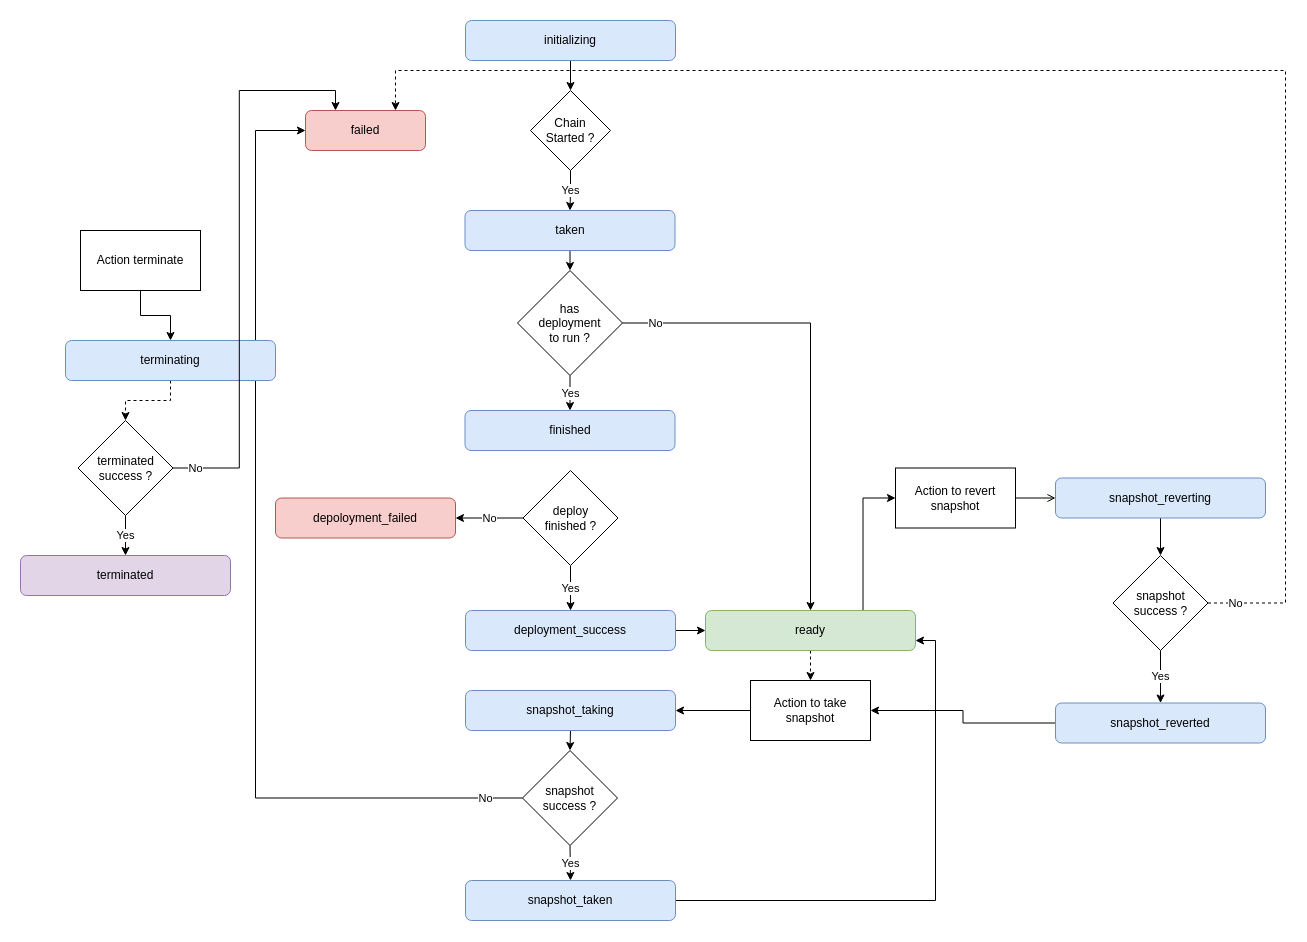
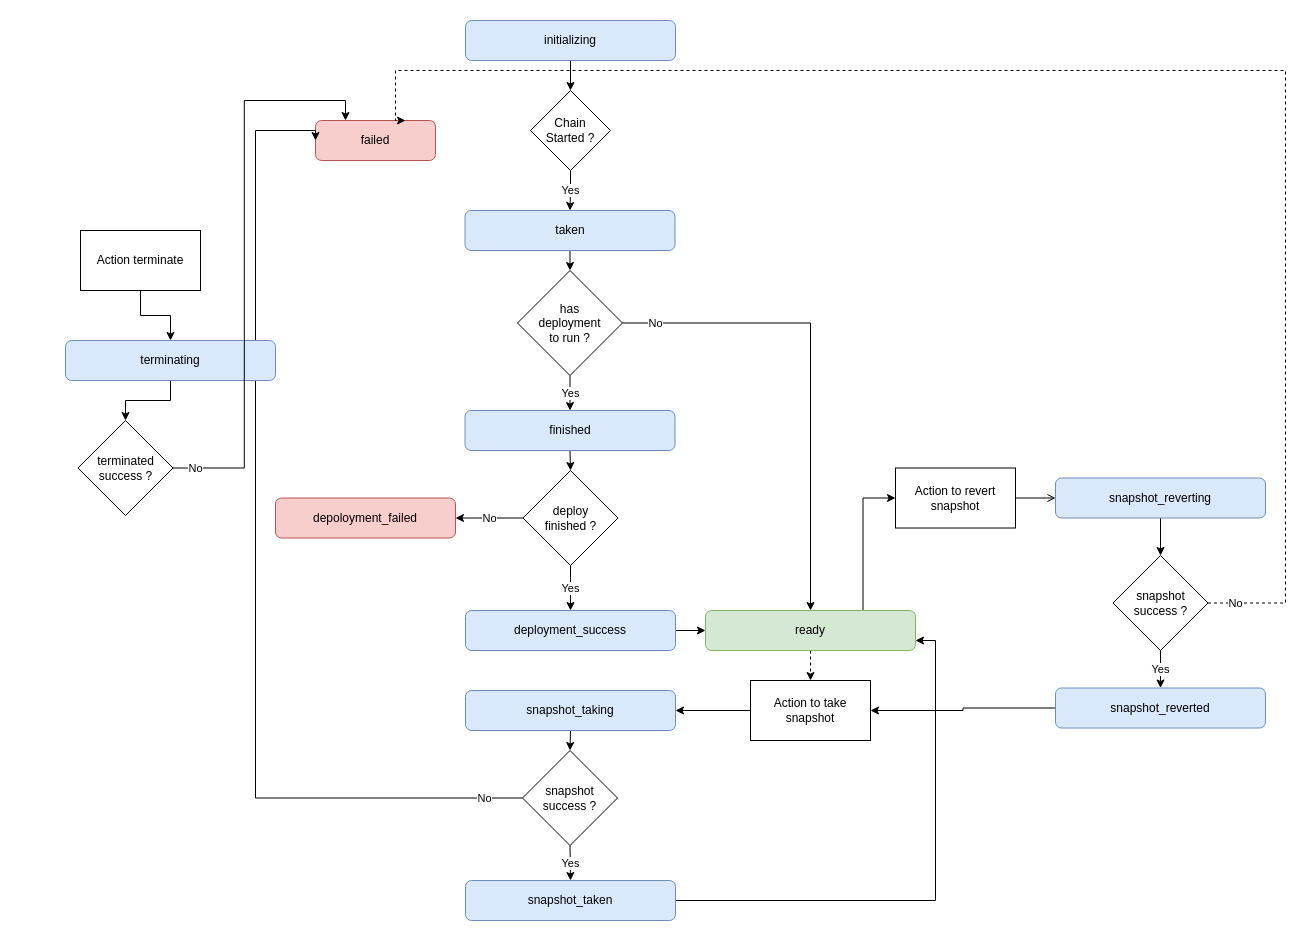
(366, 131) -> (376, 141)
(152, 401) -> (152, 401)
none -> (570, 457)
(126, 532) -> none
(126, 576) -> none
(1161, 723) -> (1161, 708)
